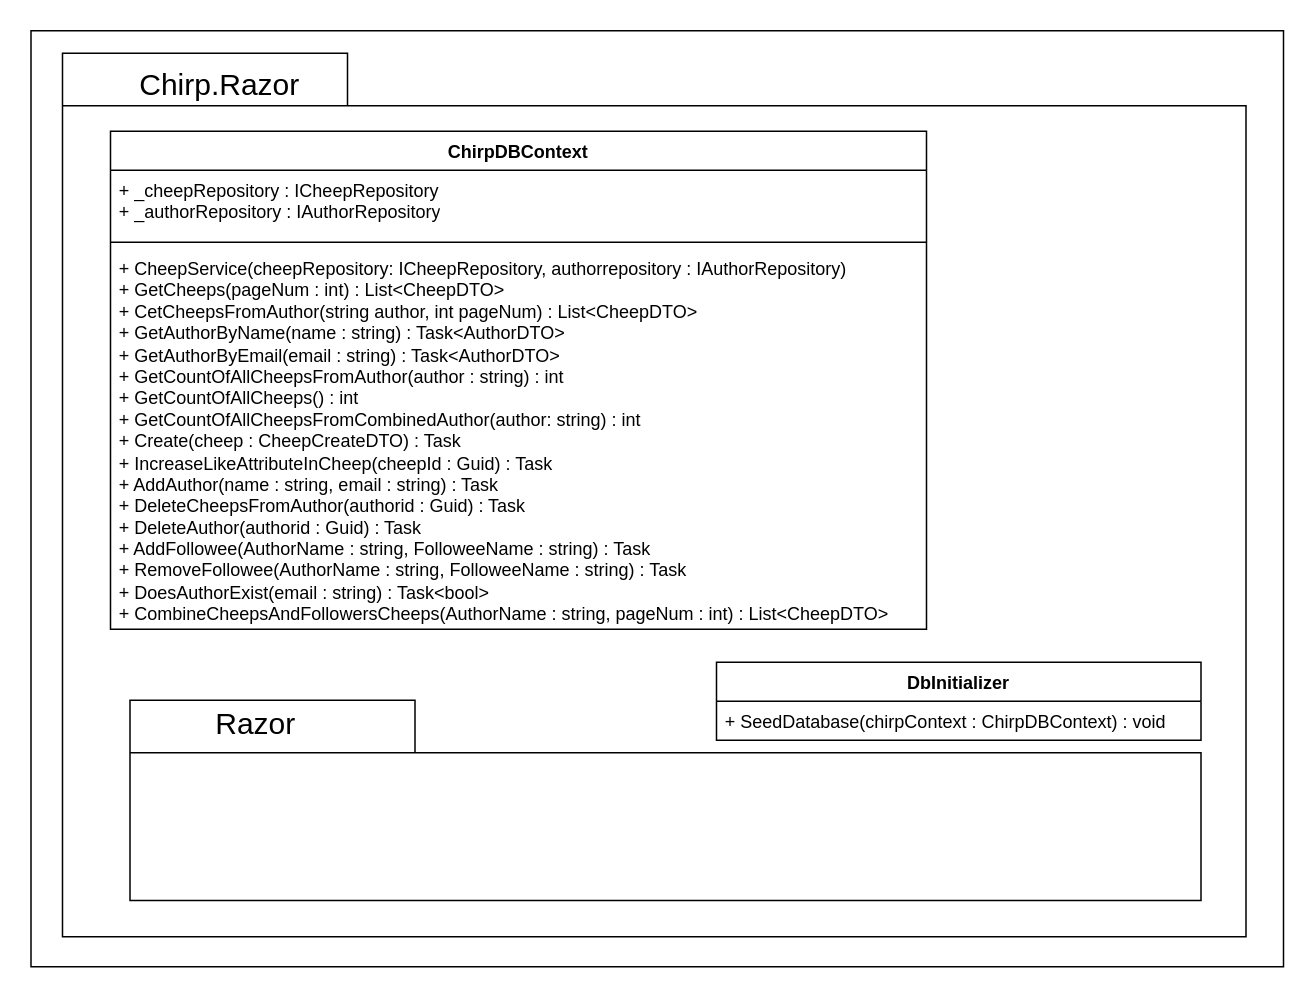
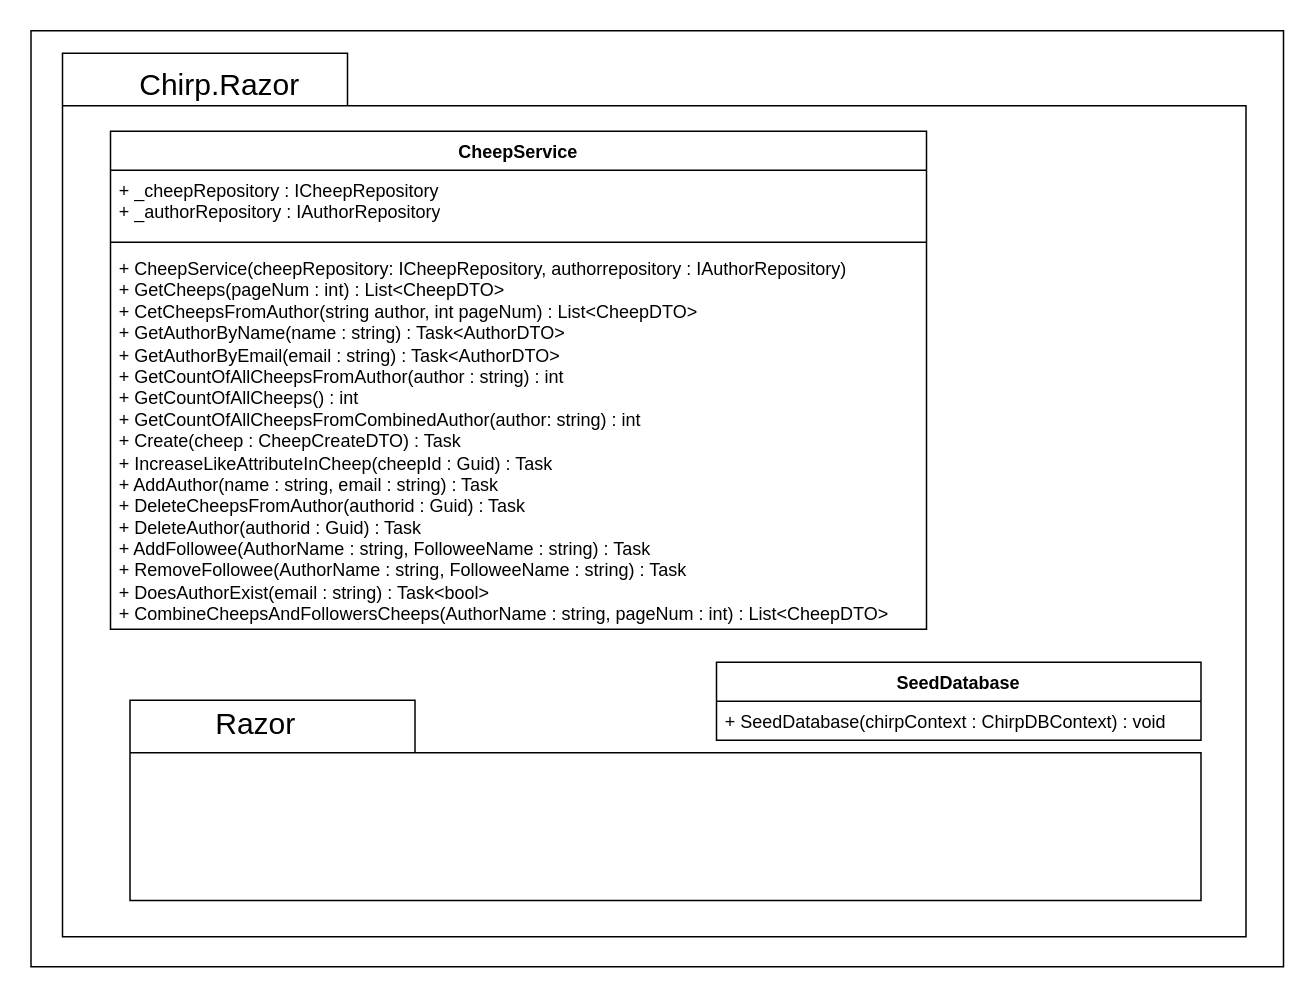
(518, 153) -> (518, 153)
(959, 684) -> (959, 684)
